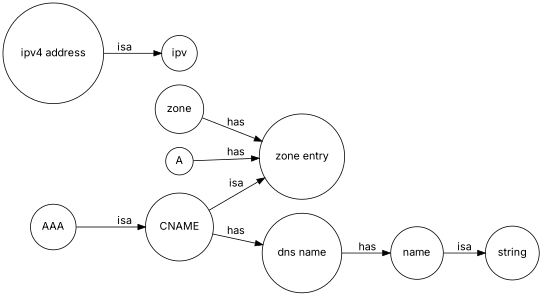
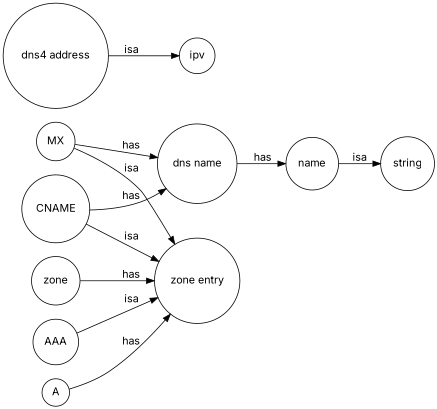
(53, 53) -> (56, 56)
none -> (56, 141)
(107, 227) -> (114, 317)
